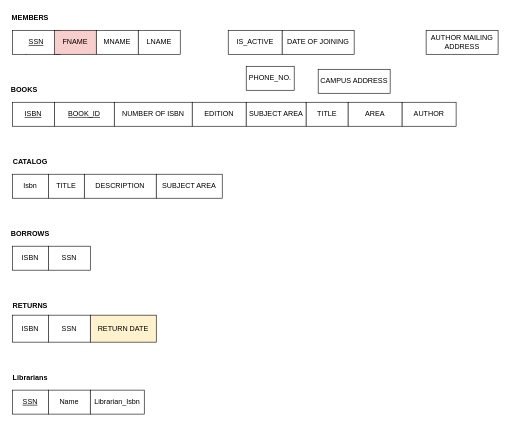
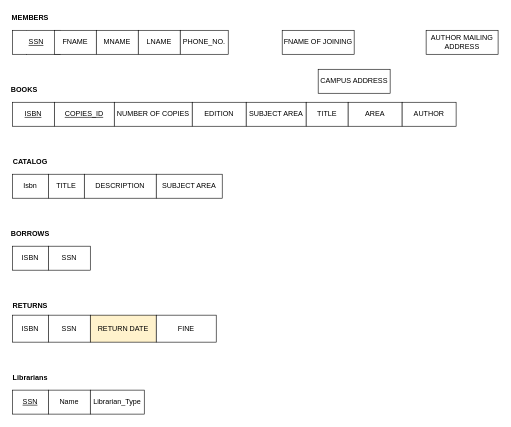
(75, 42) -> (75, 42)
(255, 42) -> none
(318, 42) -> (318, 42)
(270, 78) -> (204, 42)
(84, 114) -> (84, 114)
(153, 114) -> (153, 114)
none -> (186, 329)
(117, 402) -> (117, 402)
